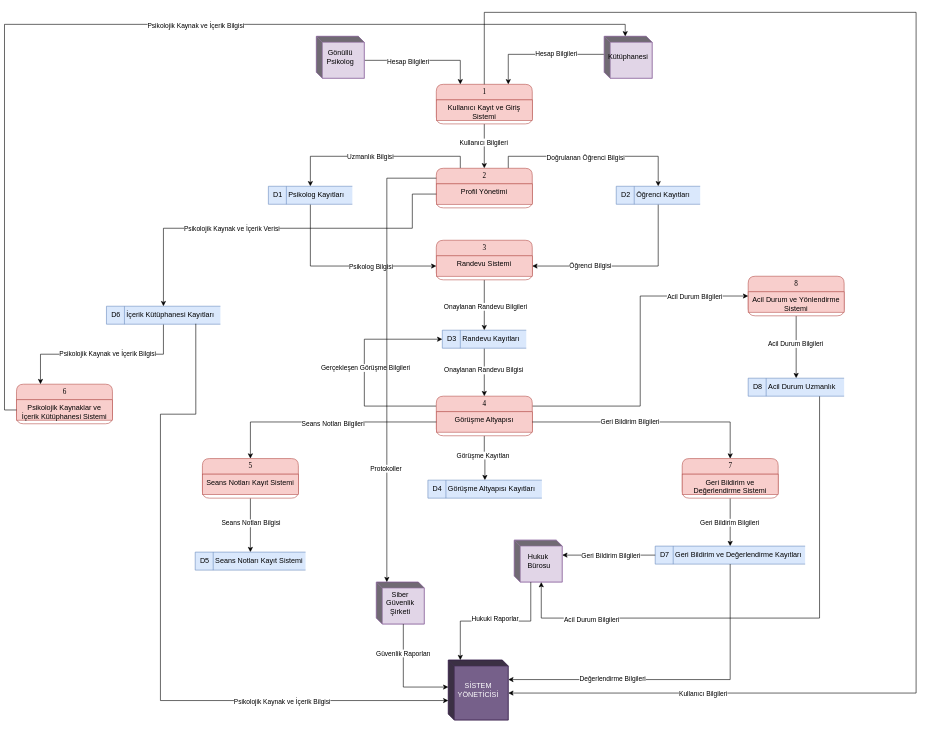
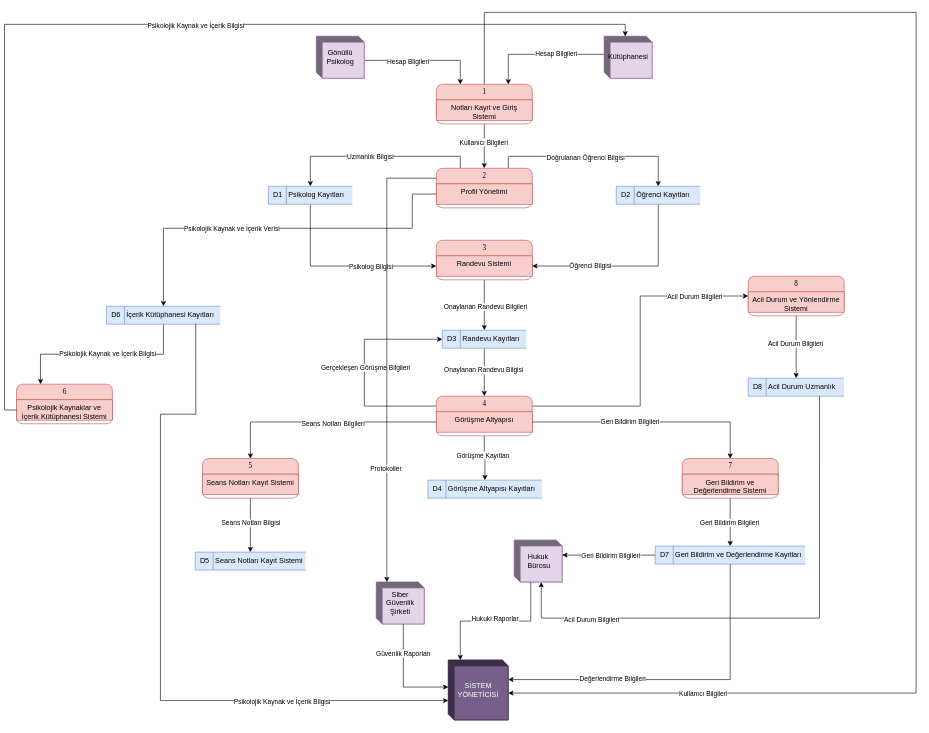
(485, 113) -> (485, 113)
